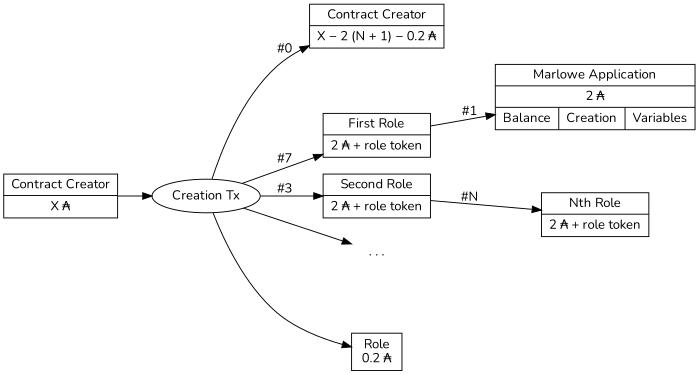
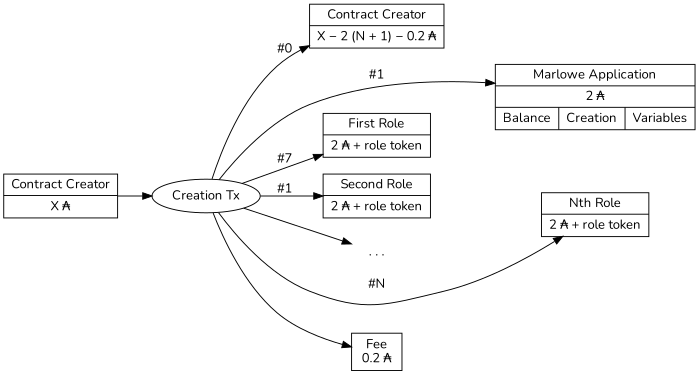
(458, 121) -> (338, 95)
(285, 189) -> (285, 189)
(481, 205) -> (377, 305)
(377, 352) -> (377, 352)
